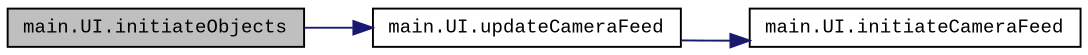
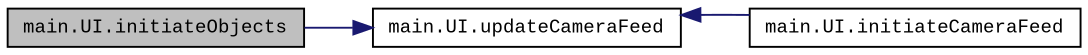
(706, 41) -> (725, 15)
